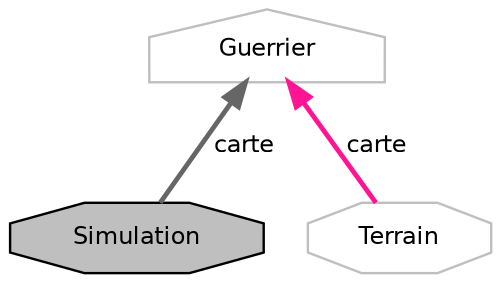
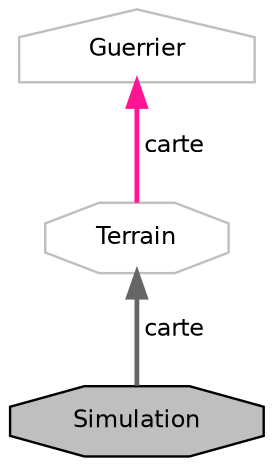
(196, 153) -> (137, 342)
